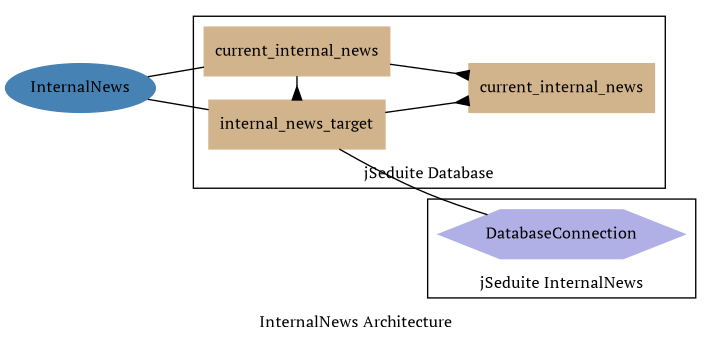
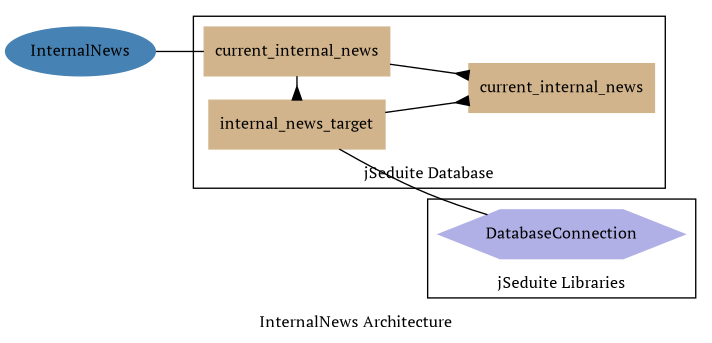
(178, 105) -> none
(562, 284) -> (562, 284)
